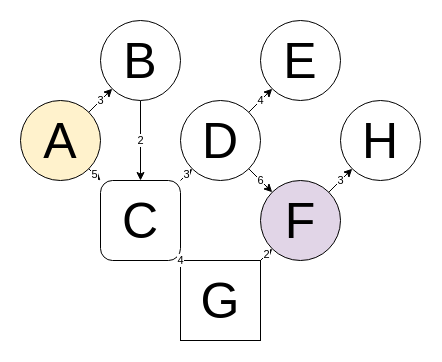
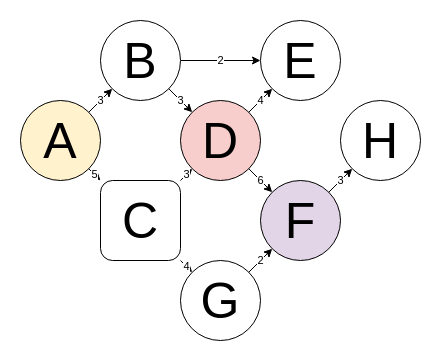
none -> (178, 98)
(141, 137) -> (217, 61)
(221, 141) -> (221, 141)
(221, 301) -> (221, 301)
